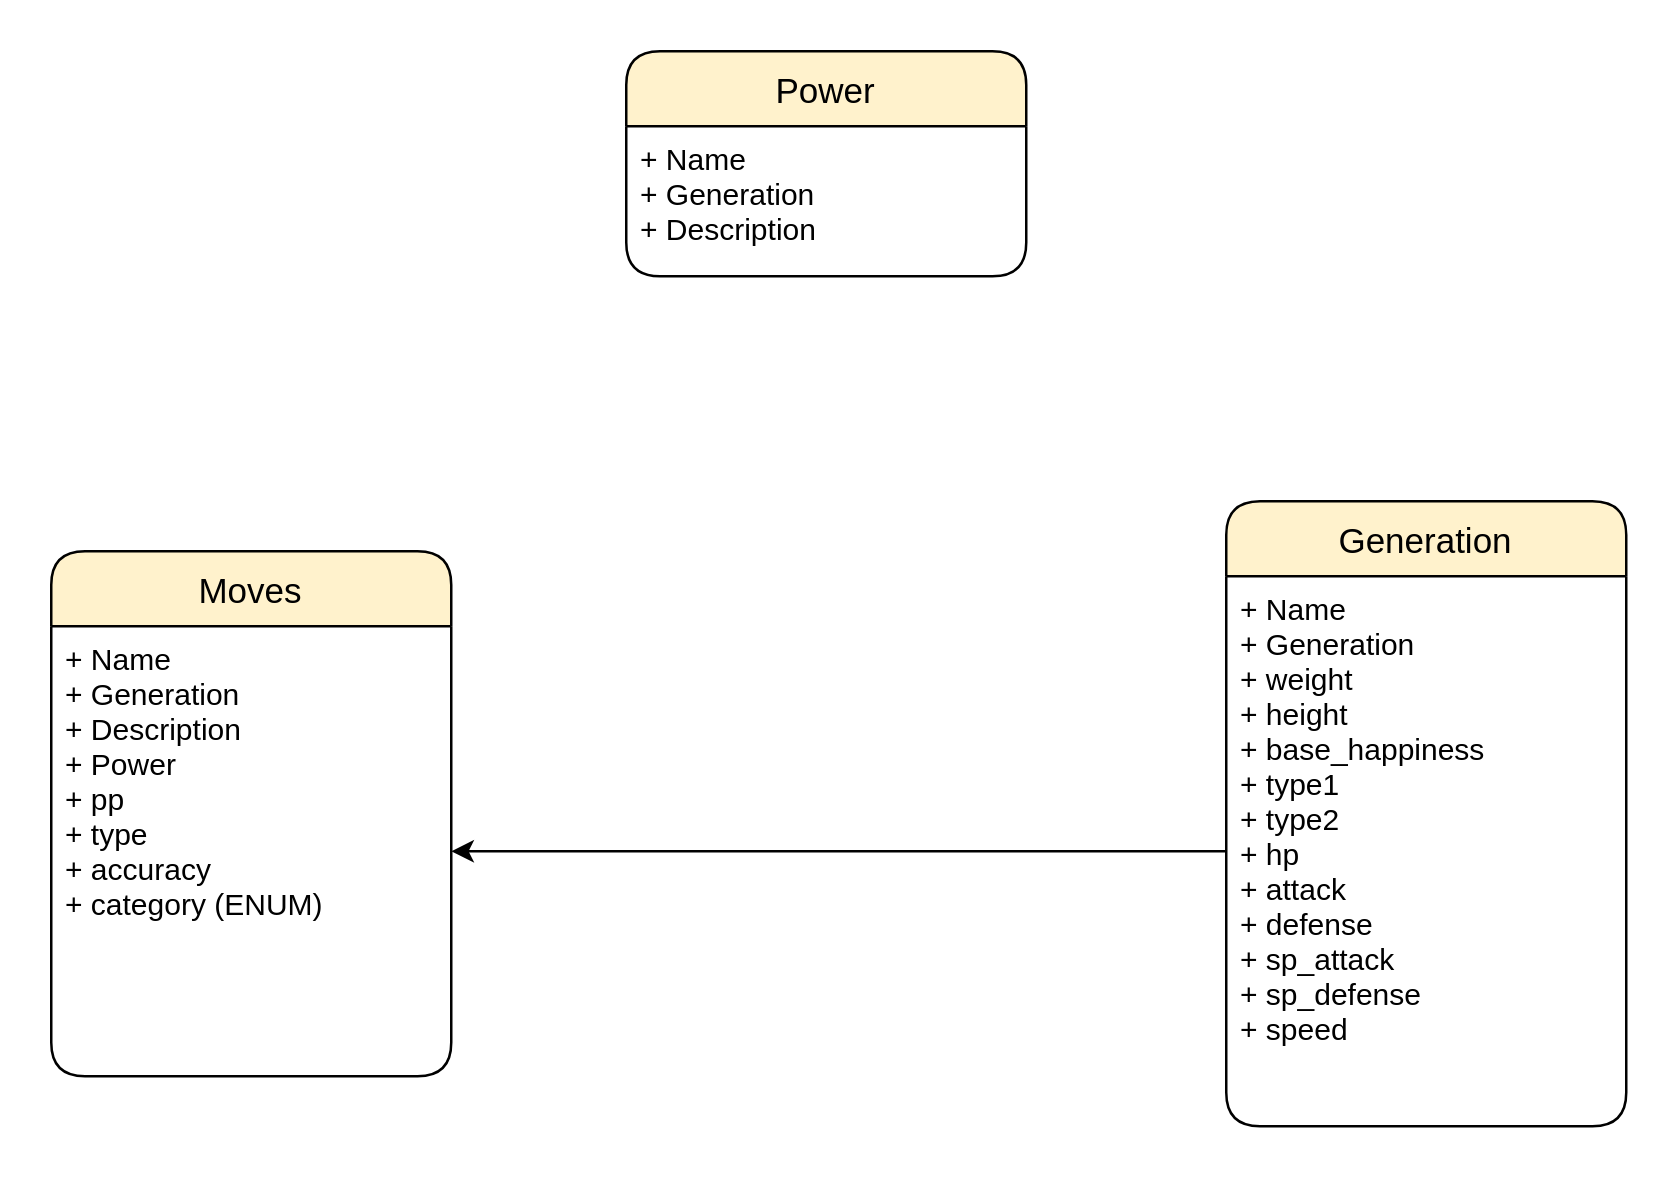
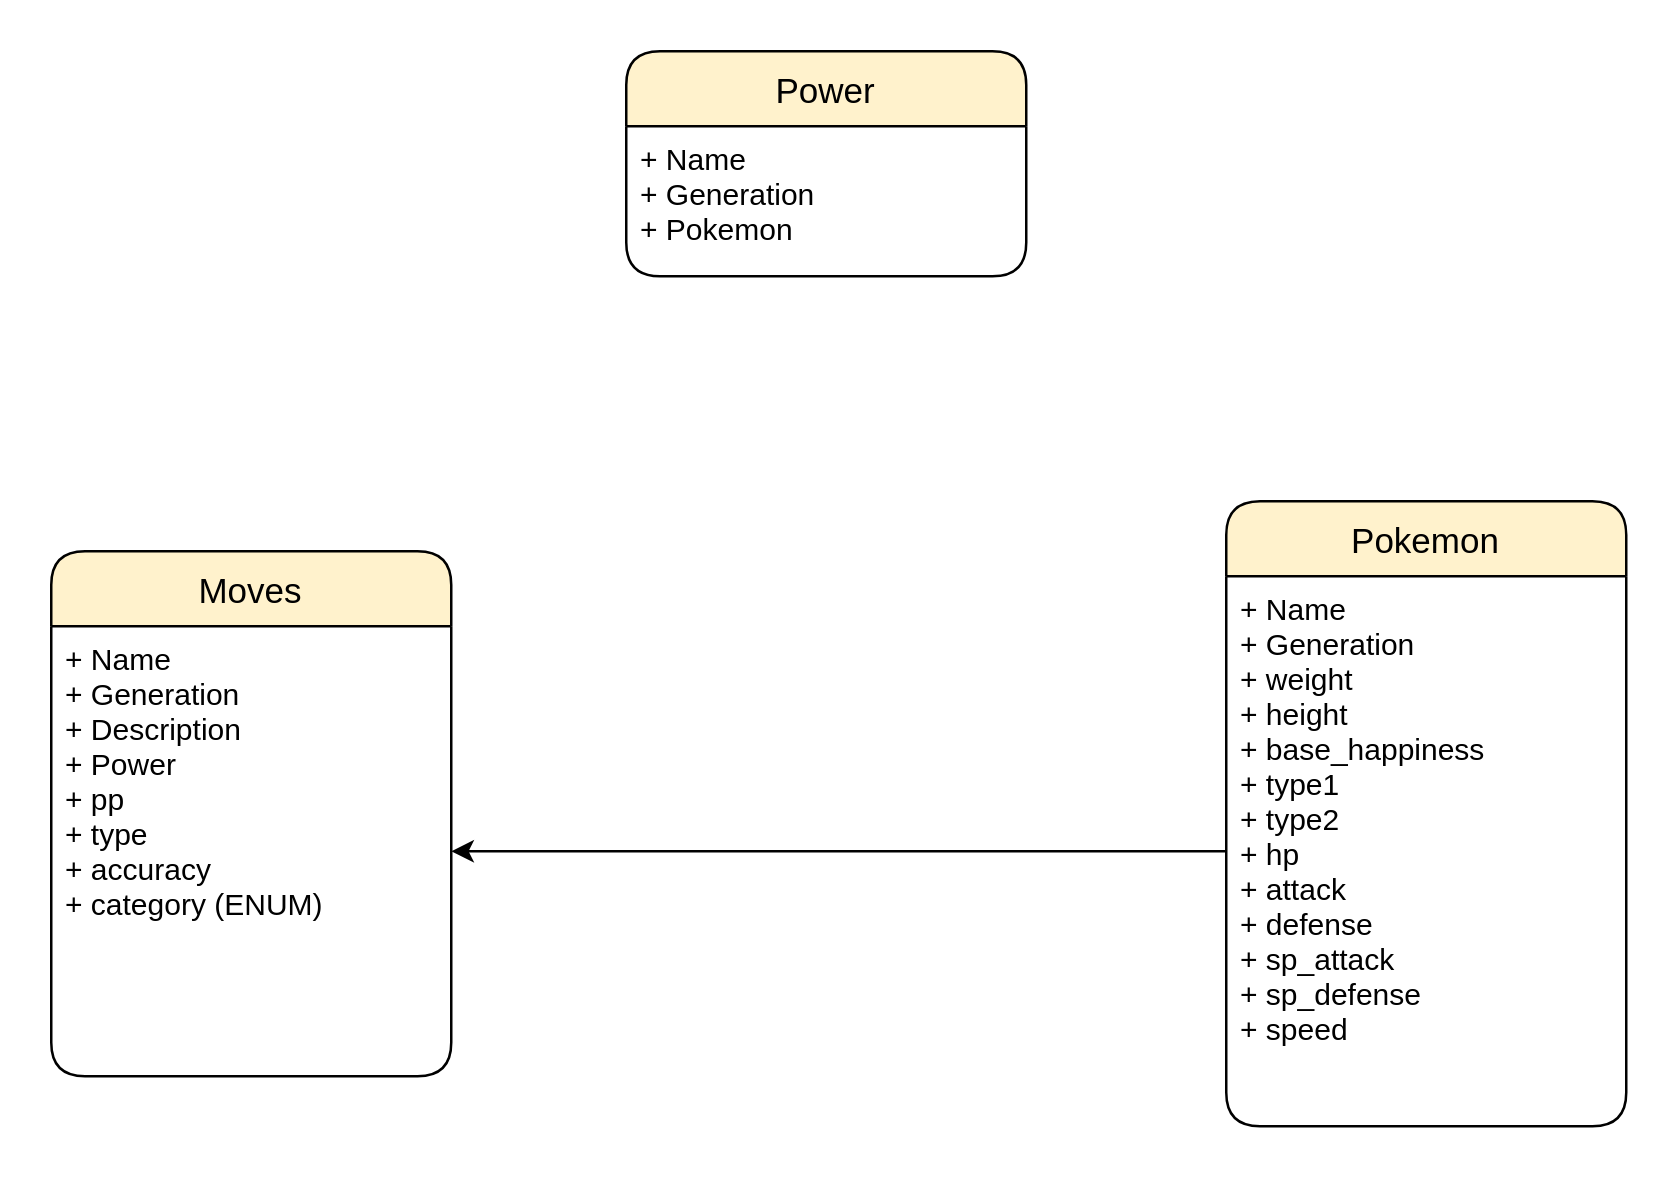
(687, 160) -> (687, 160)
(1425, 541) -> (1425, 541)
